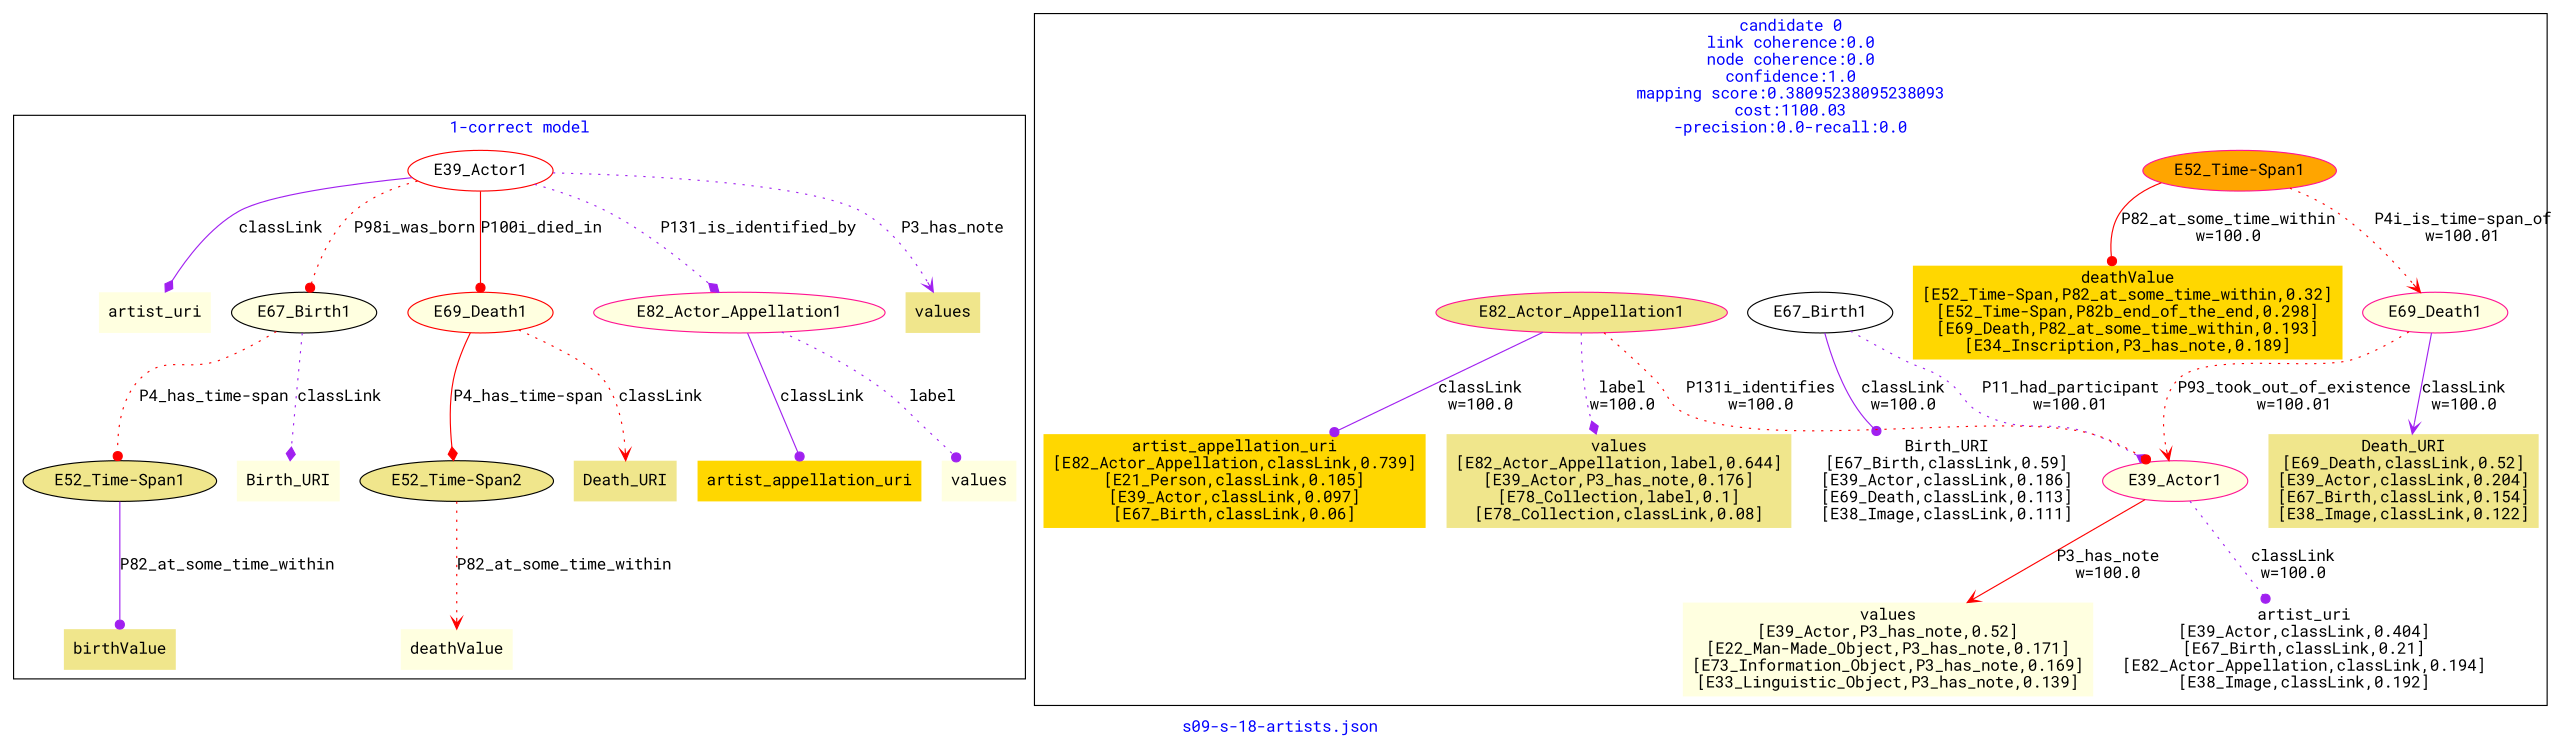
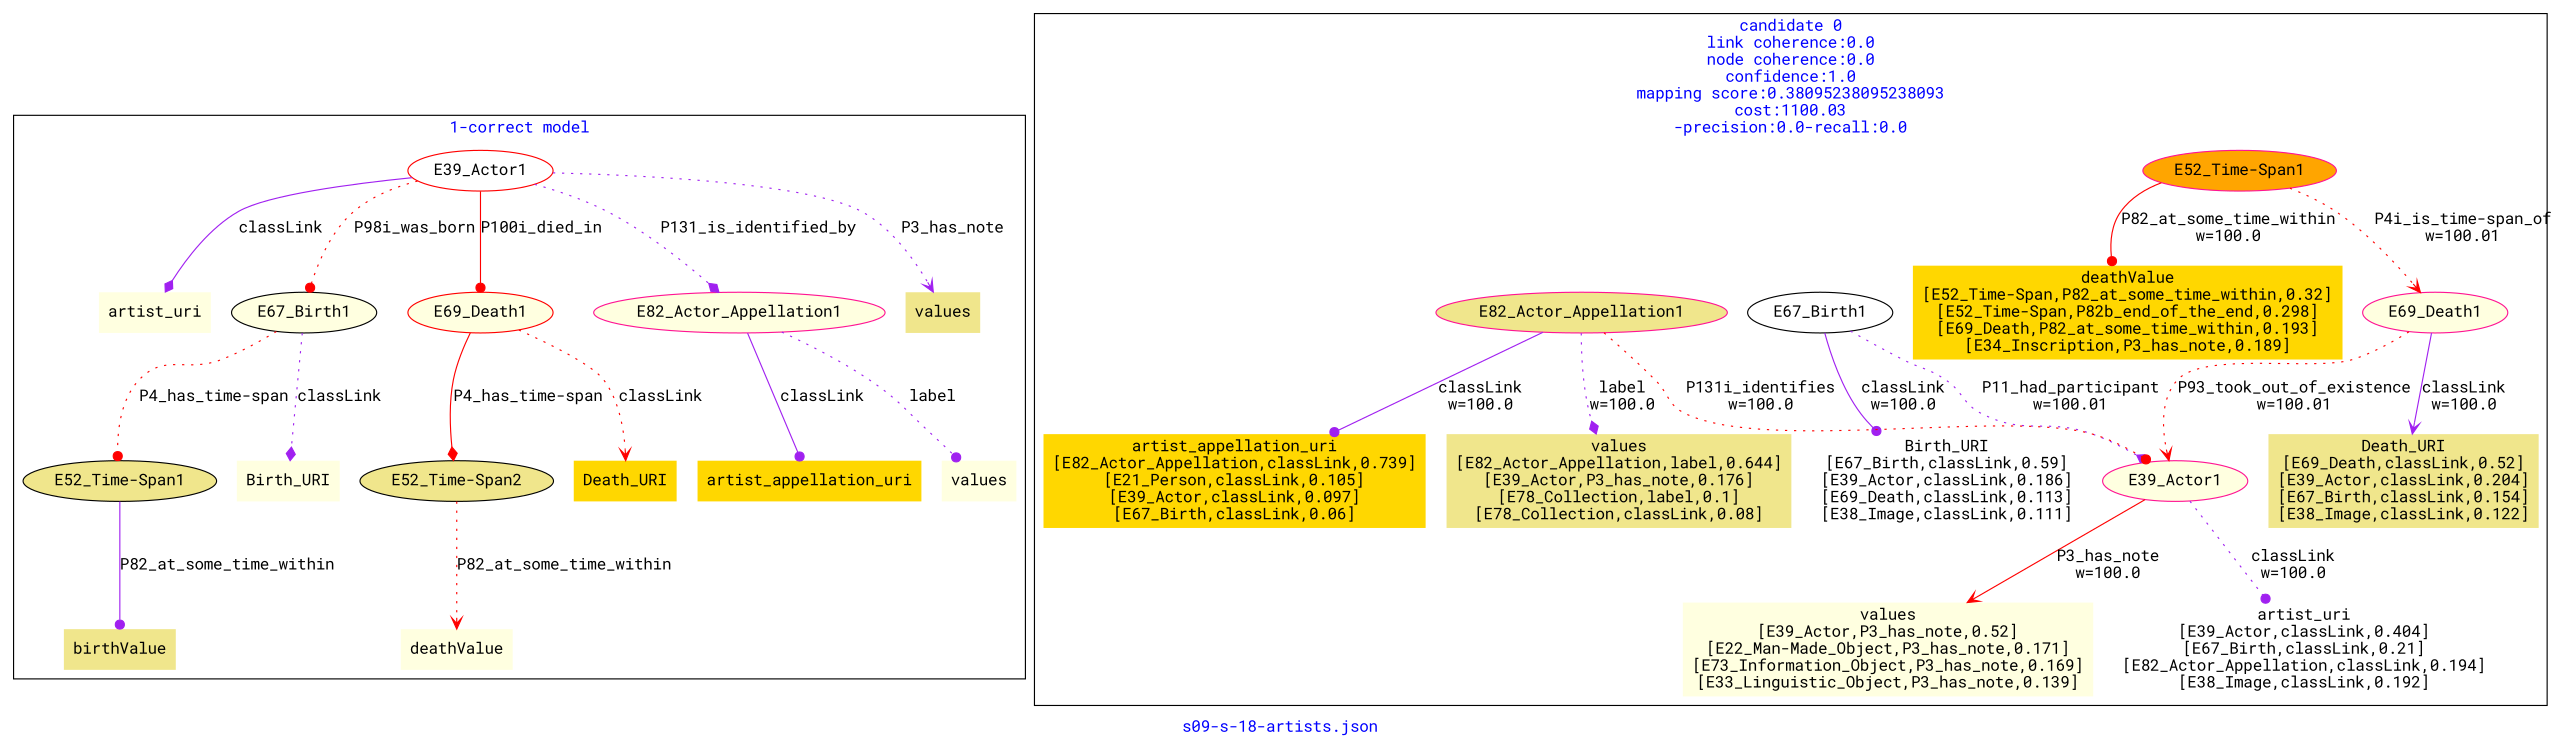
(625, 481) -> (625, 481)
